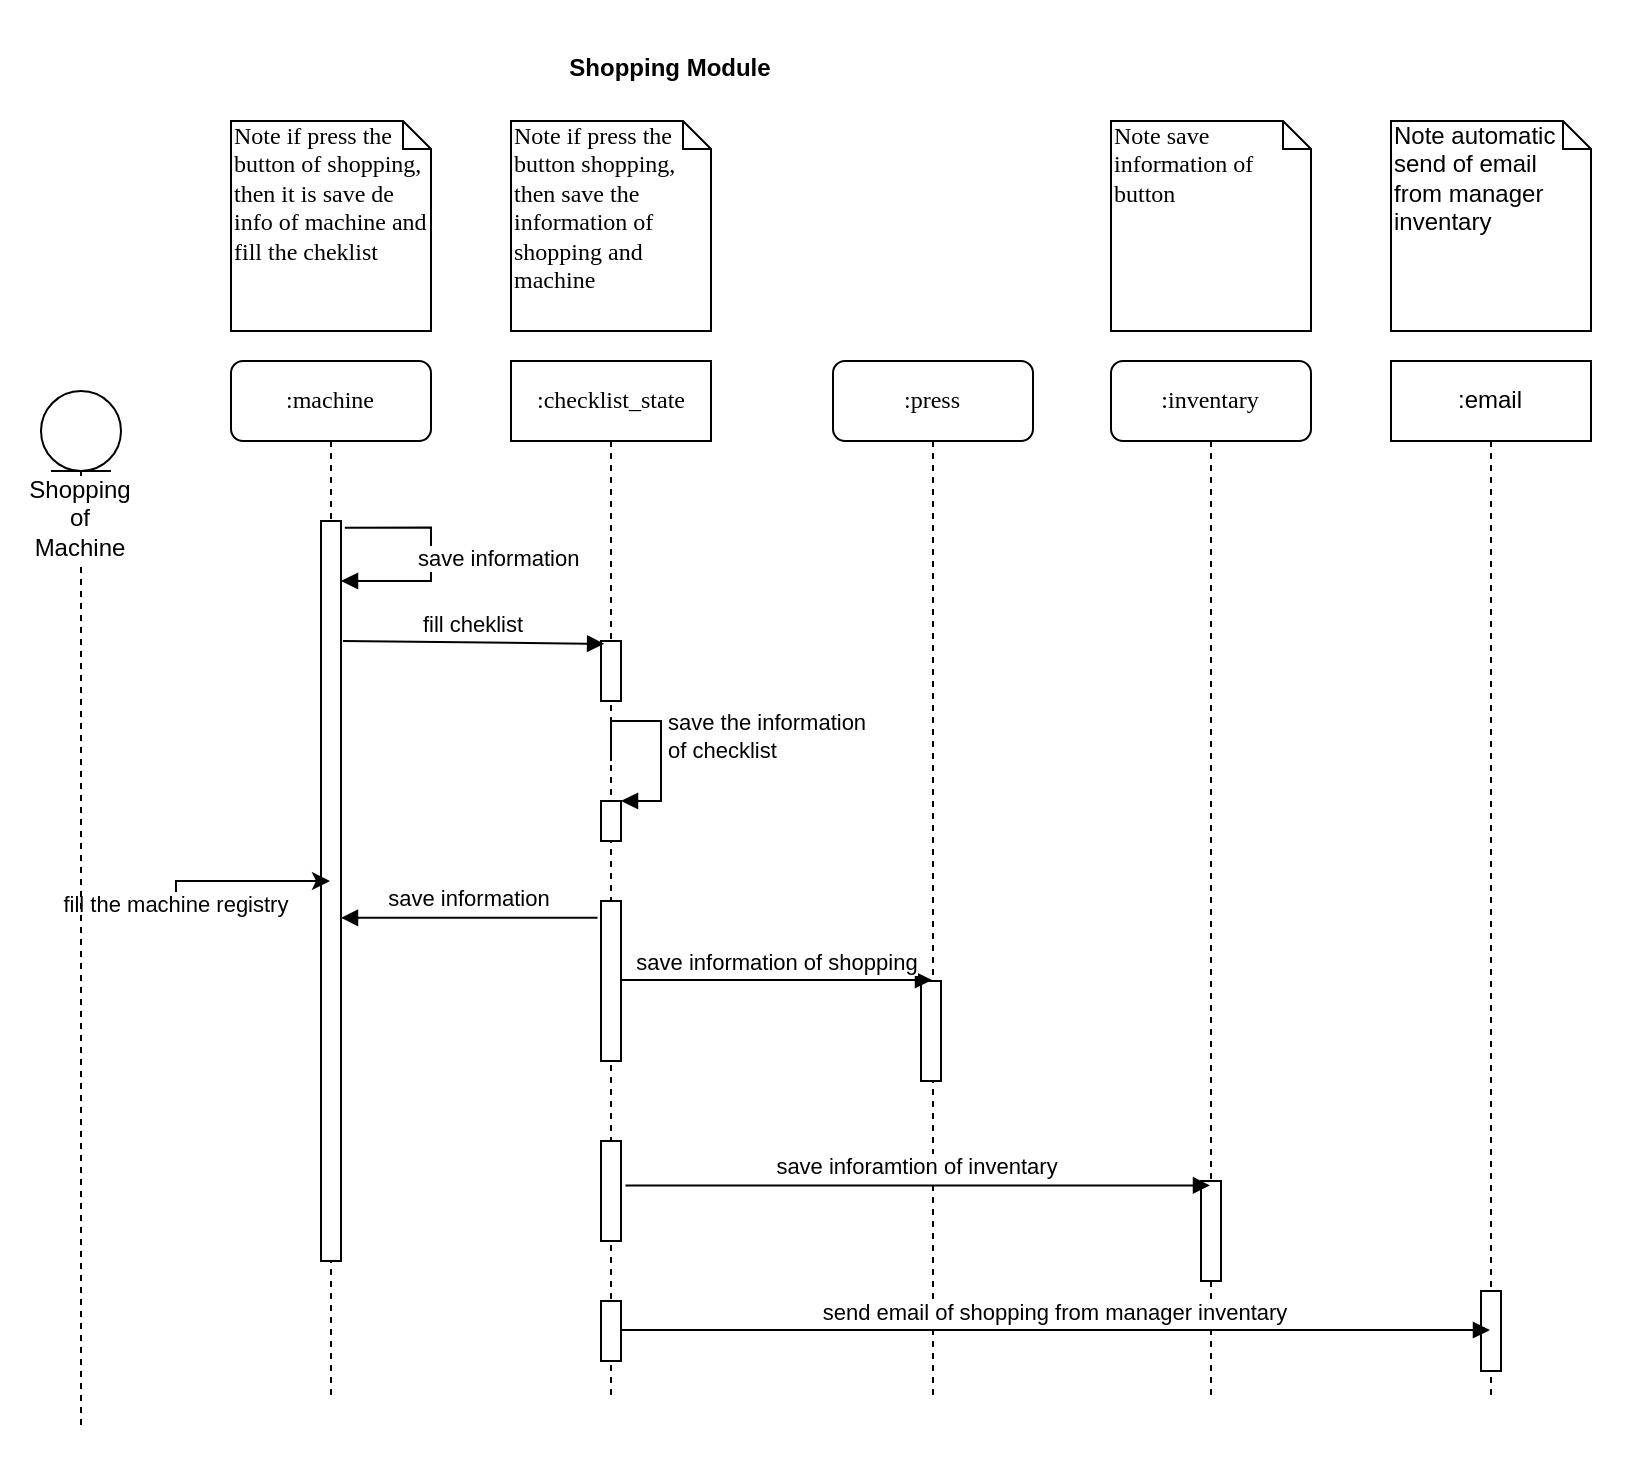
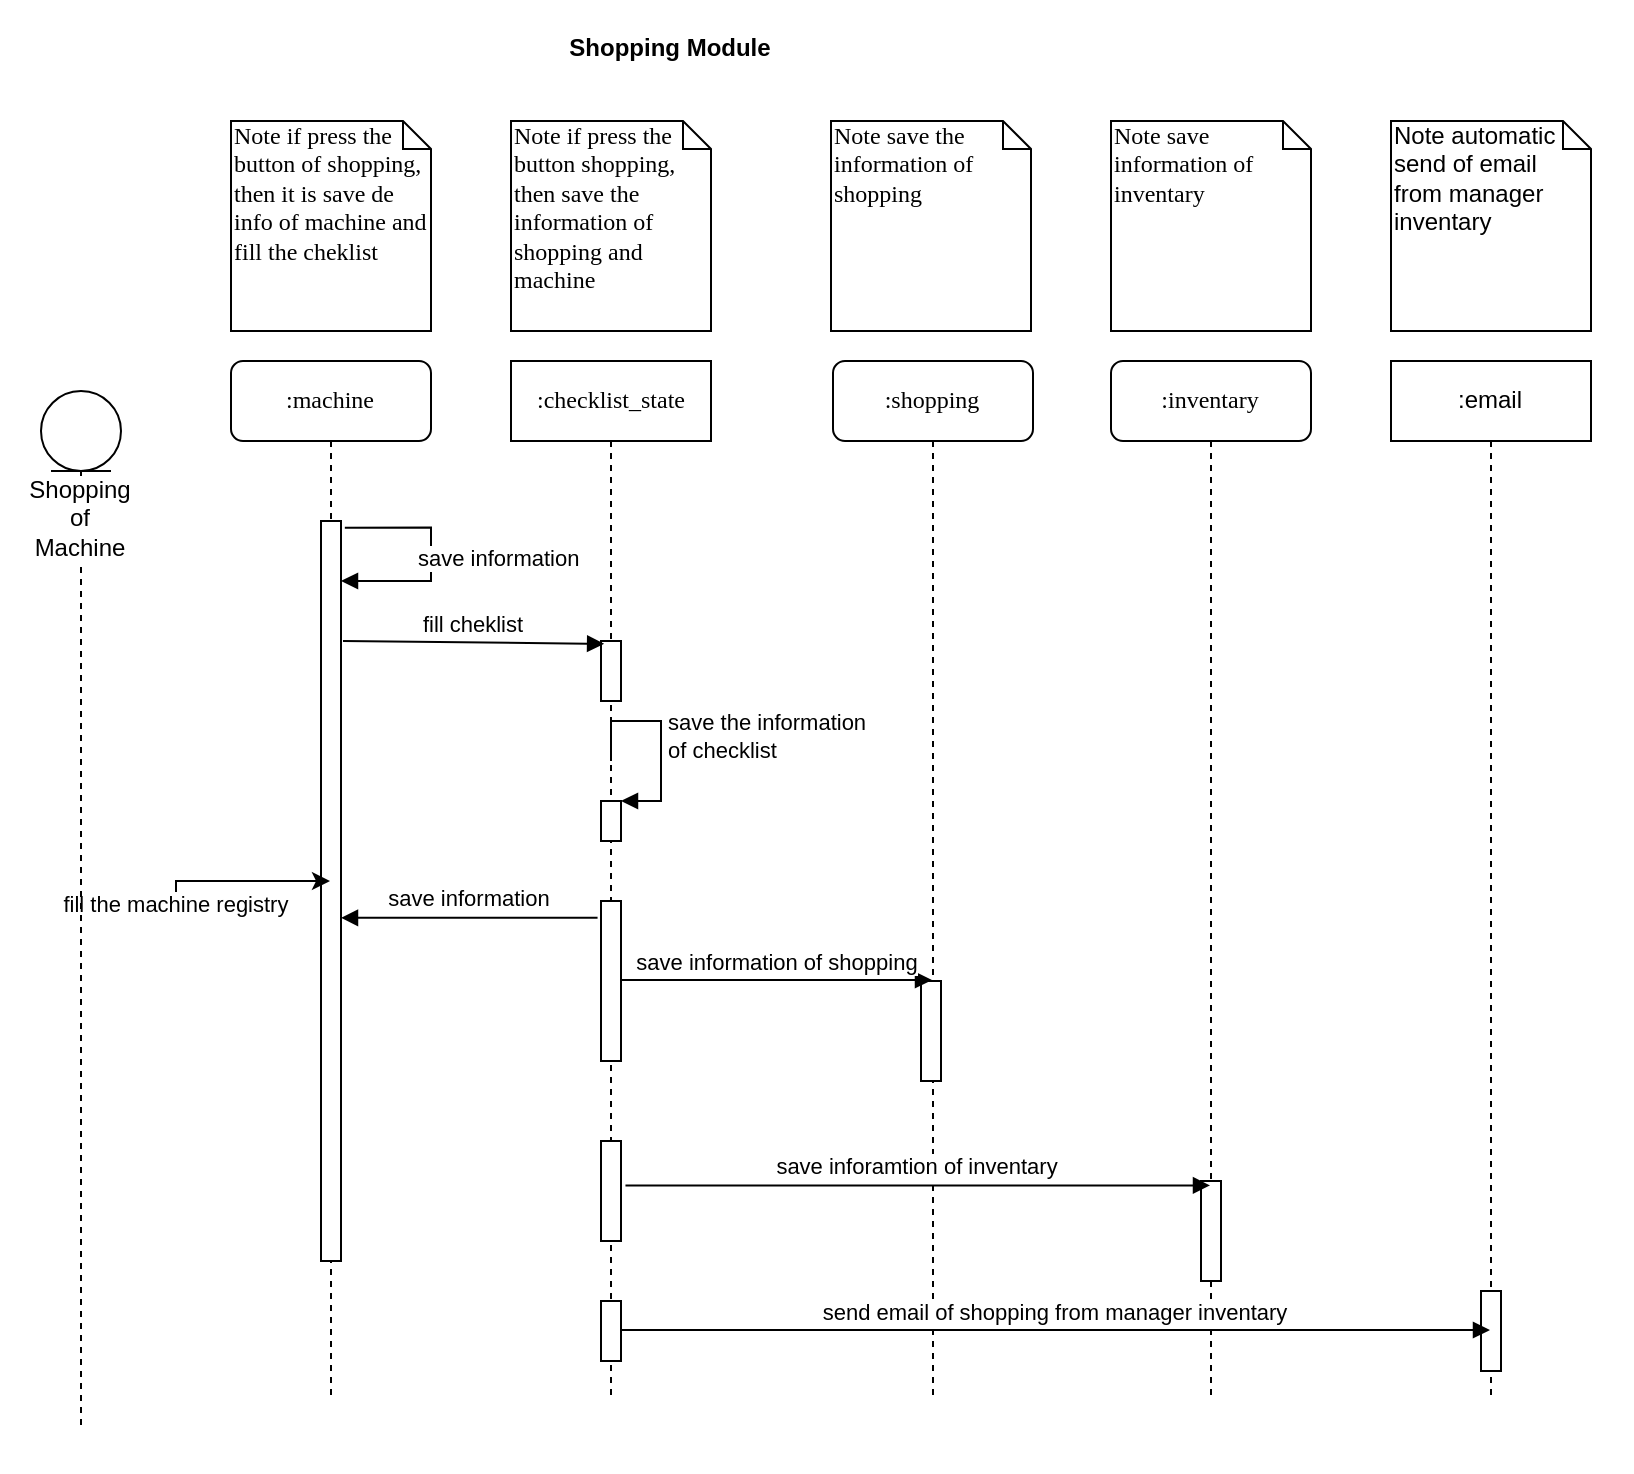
(671, 67) -> (671, 47)
(1213, 152) -> (1213, 166)
none -> (931, 226)
(933, 401) -> (933, 401)
